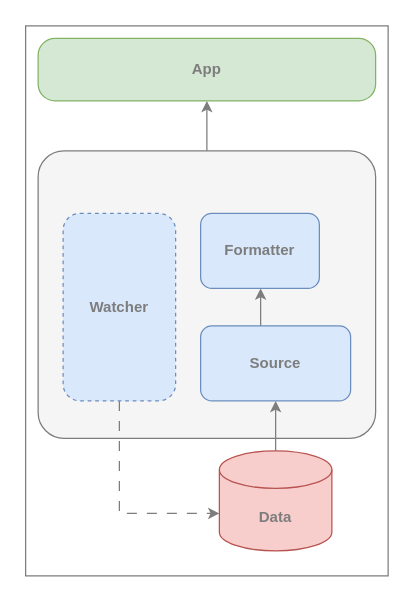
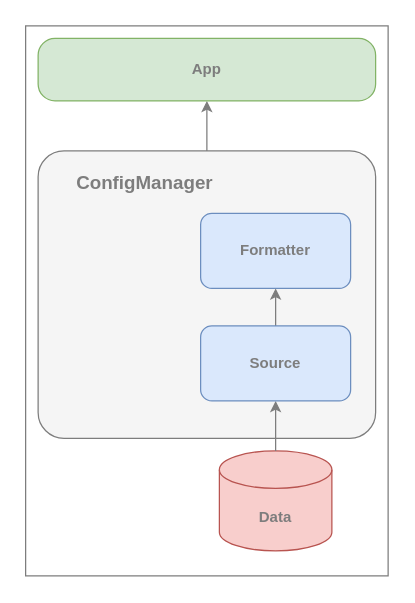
none -> (144, 182)
(260, 251) -> (276, 251)
(119, 307) -> none
(119, 503) -> none
